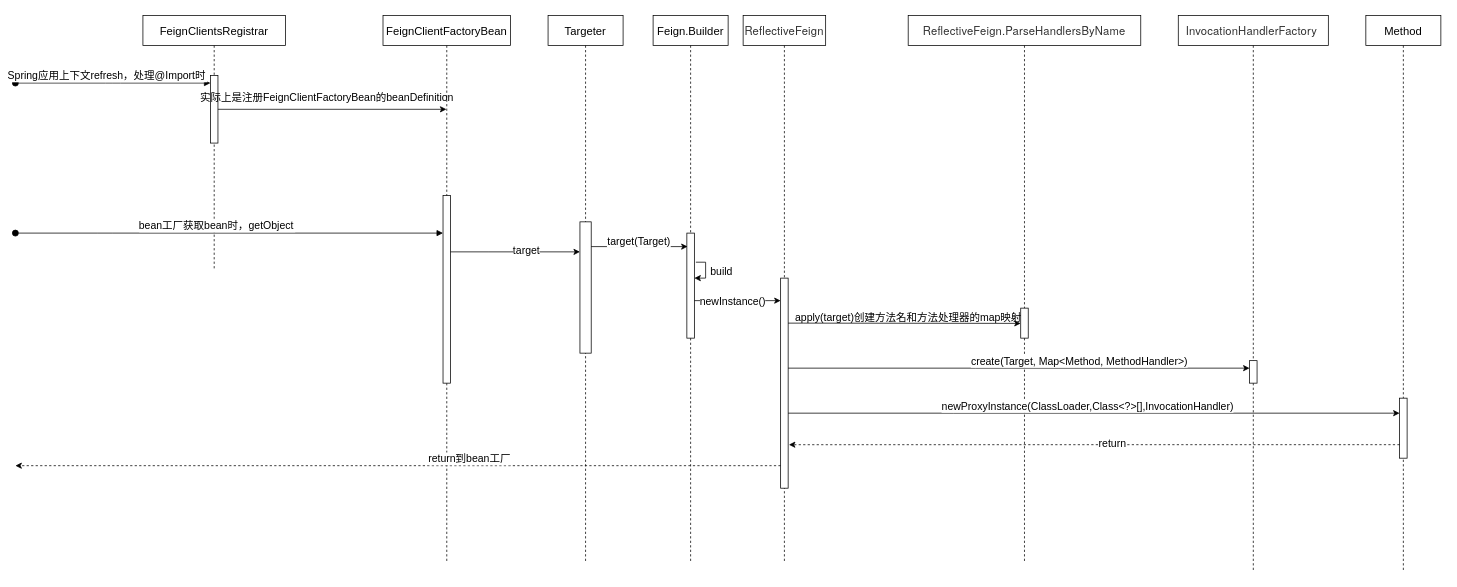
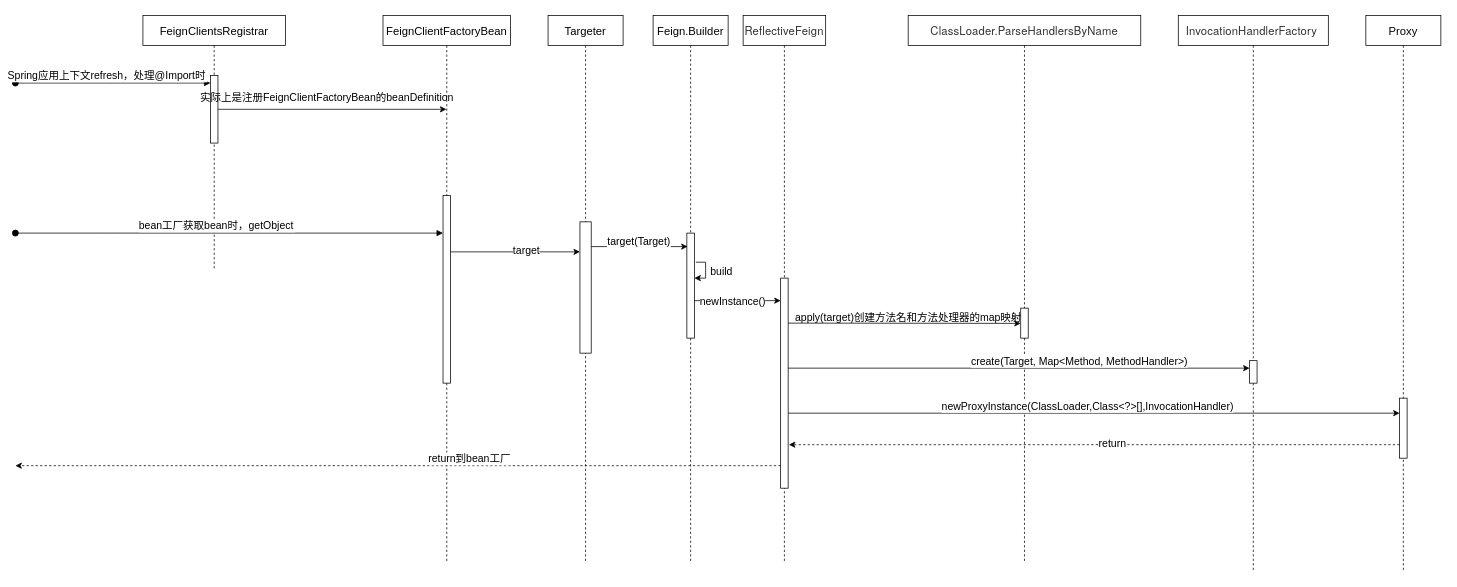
(1024, 30) -> (1024, 30)
(1403, 30) -> (1403, 30)
